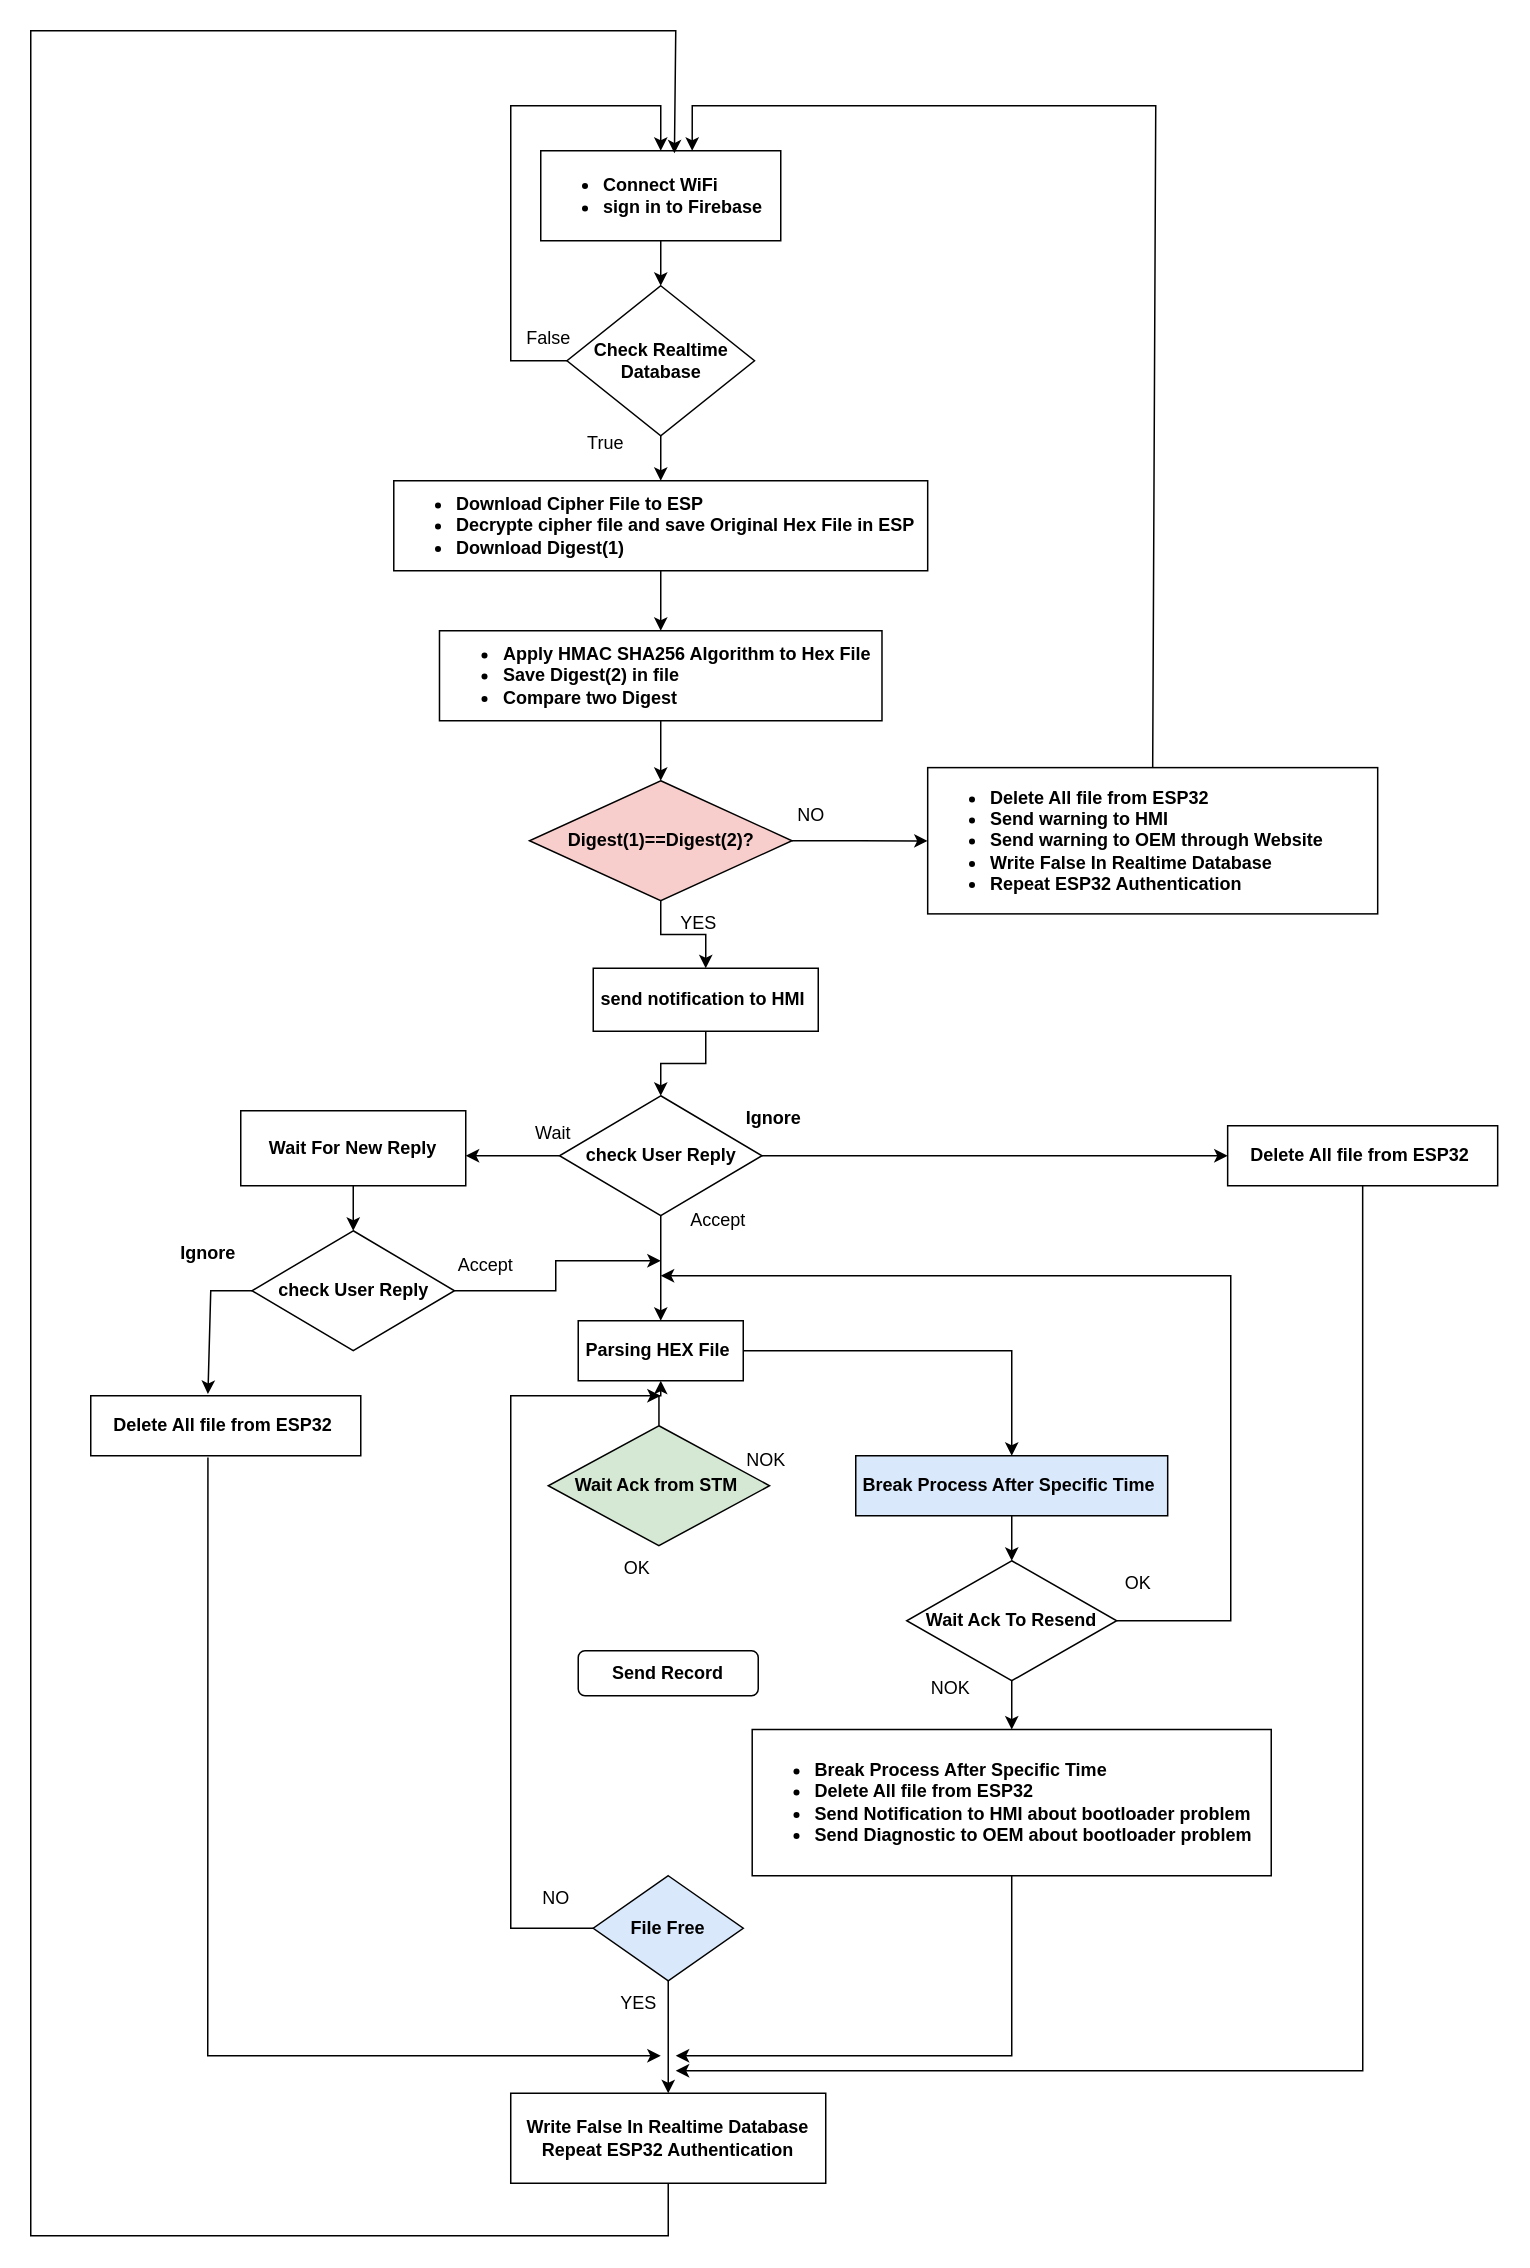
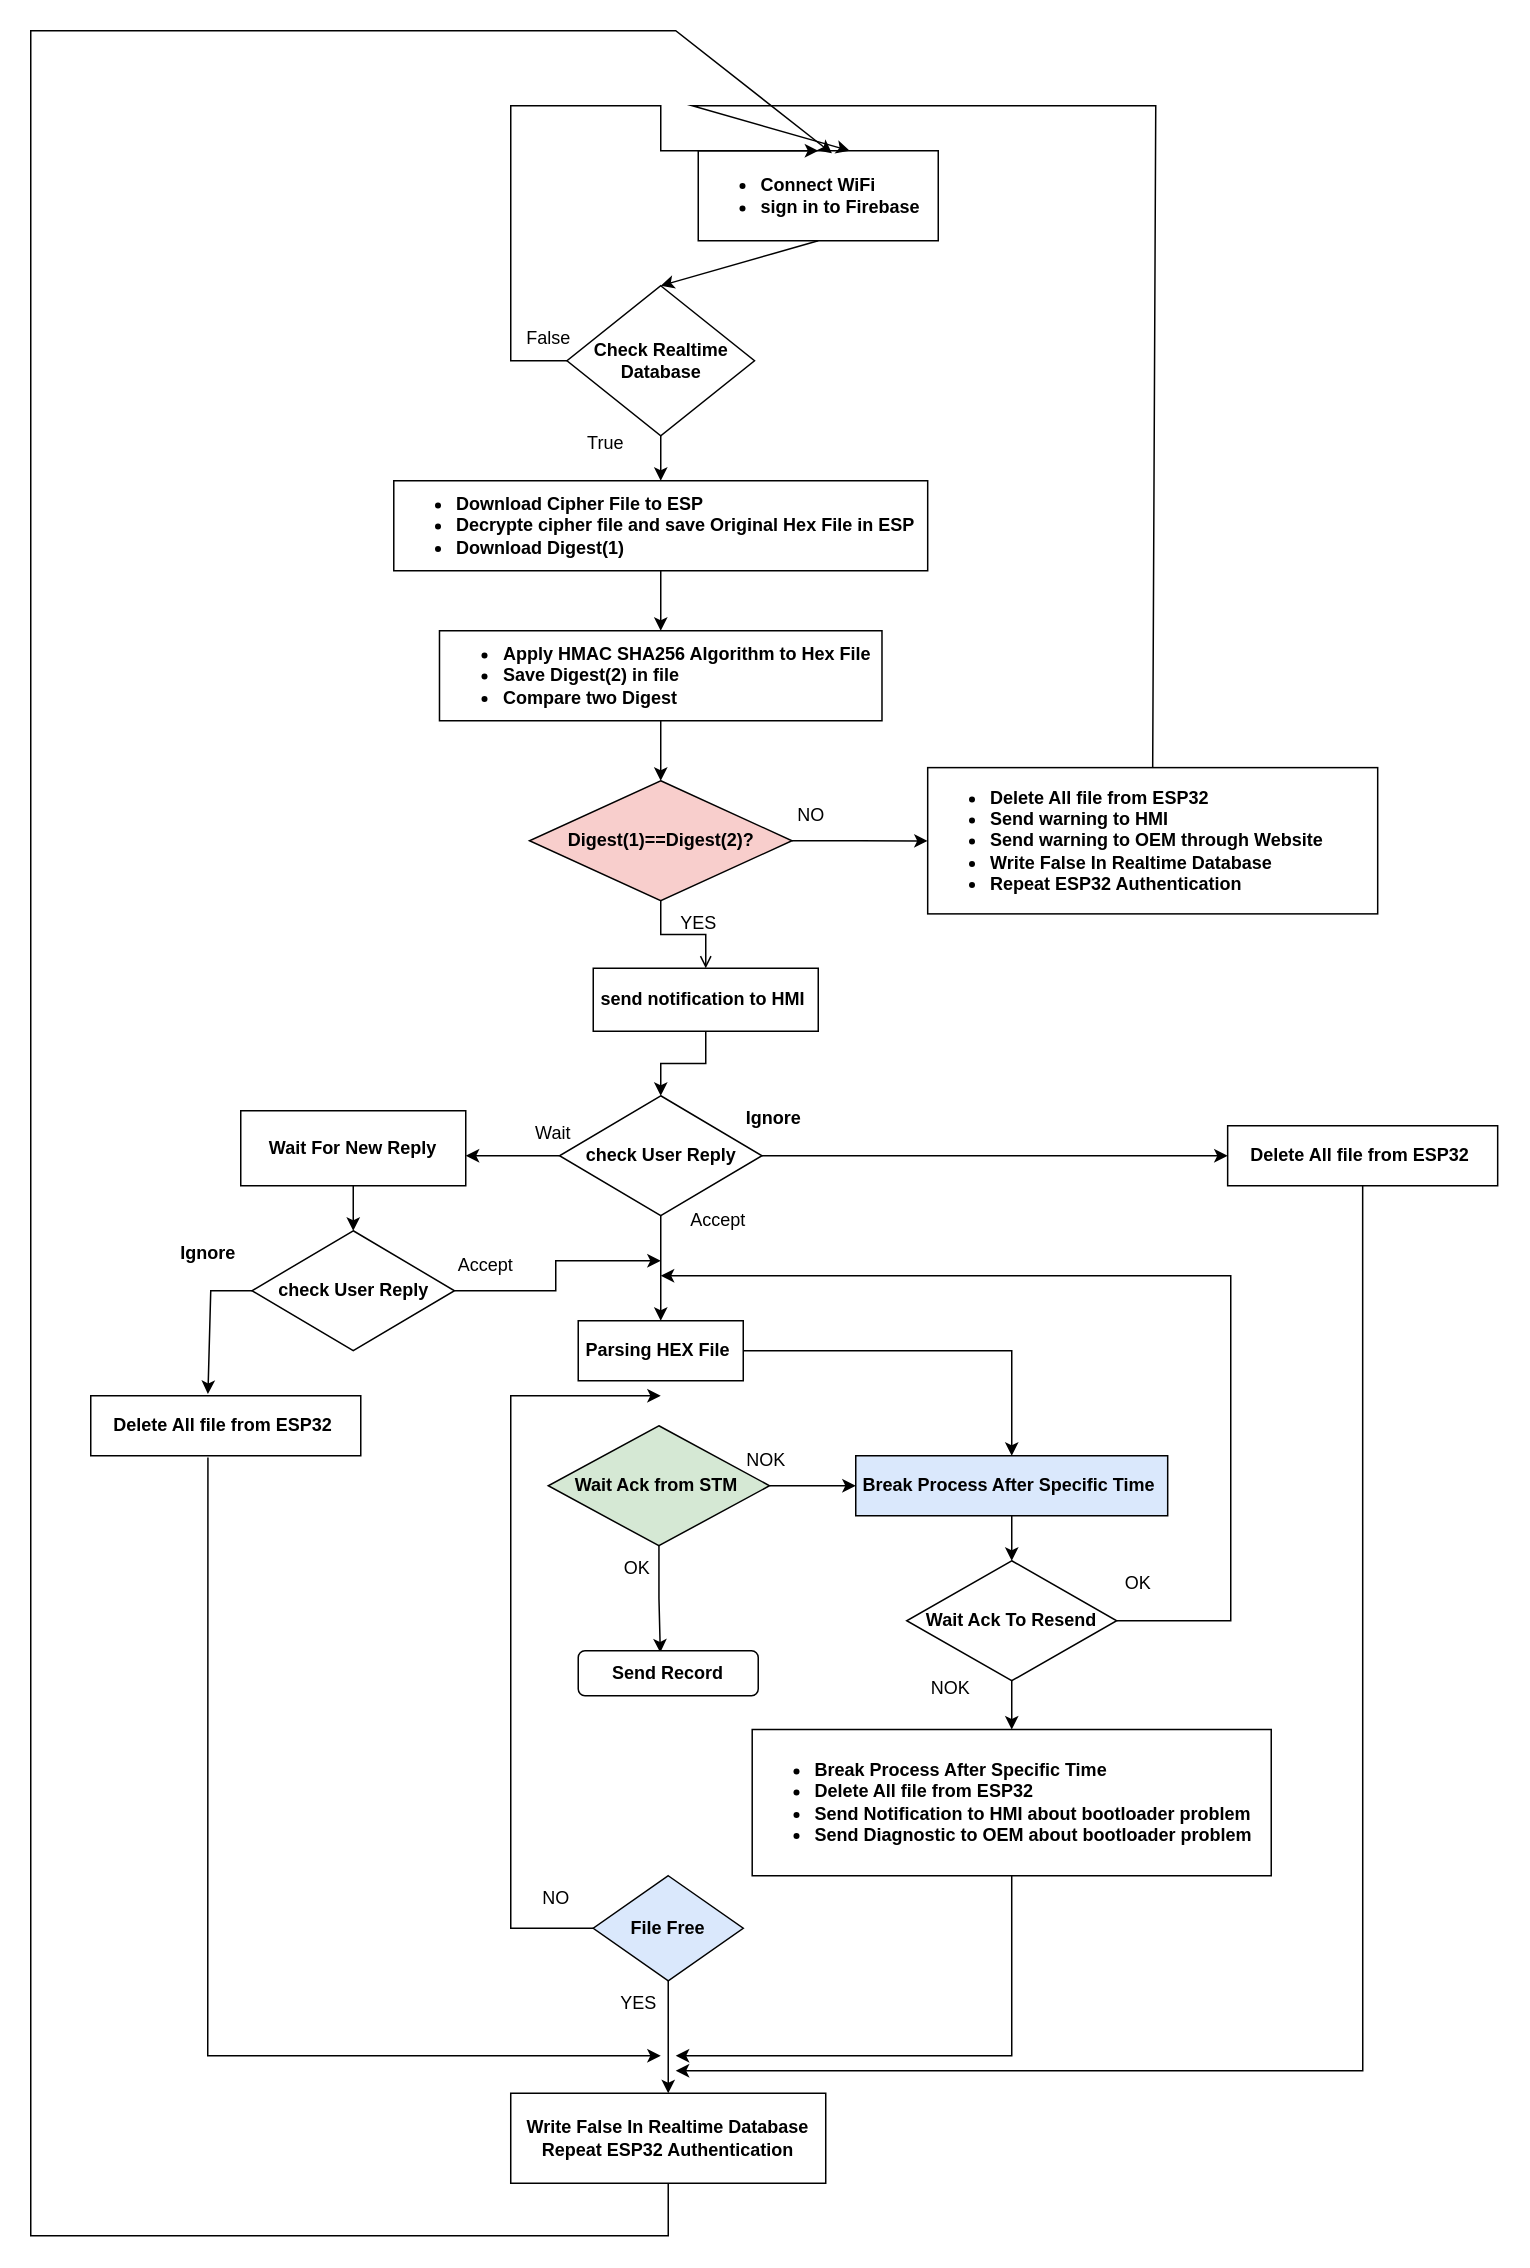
(661, 196) -> (818, 196)
(706, 957) -> (706, 959)
(659, 1408) -> (659, 1594)
none -> (808, 1486)
